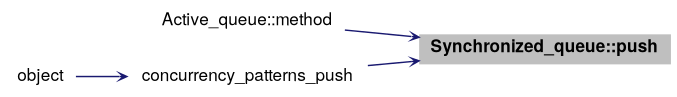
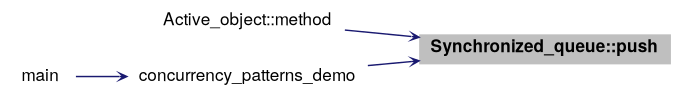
(247, 21) -> (247, 21)
(41, 77) -> (41, 77)
(247, 77) -> (247, 77)
